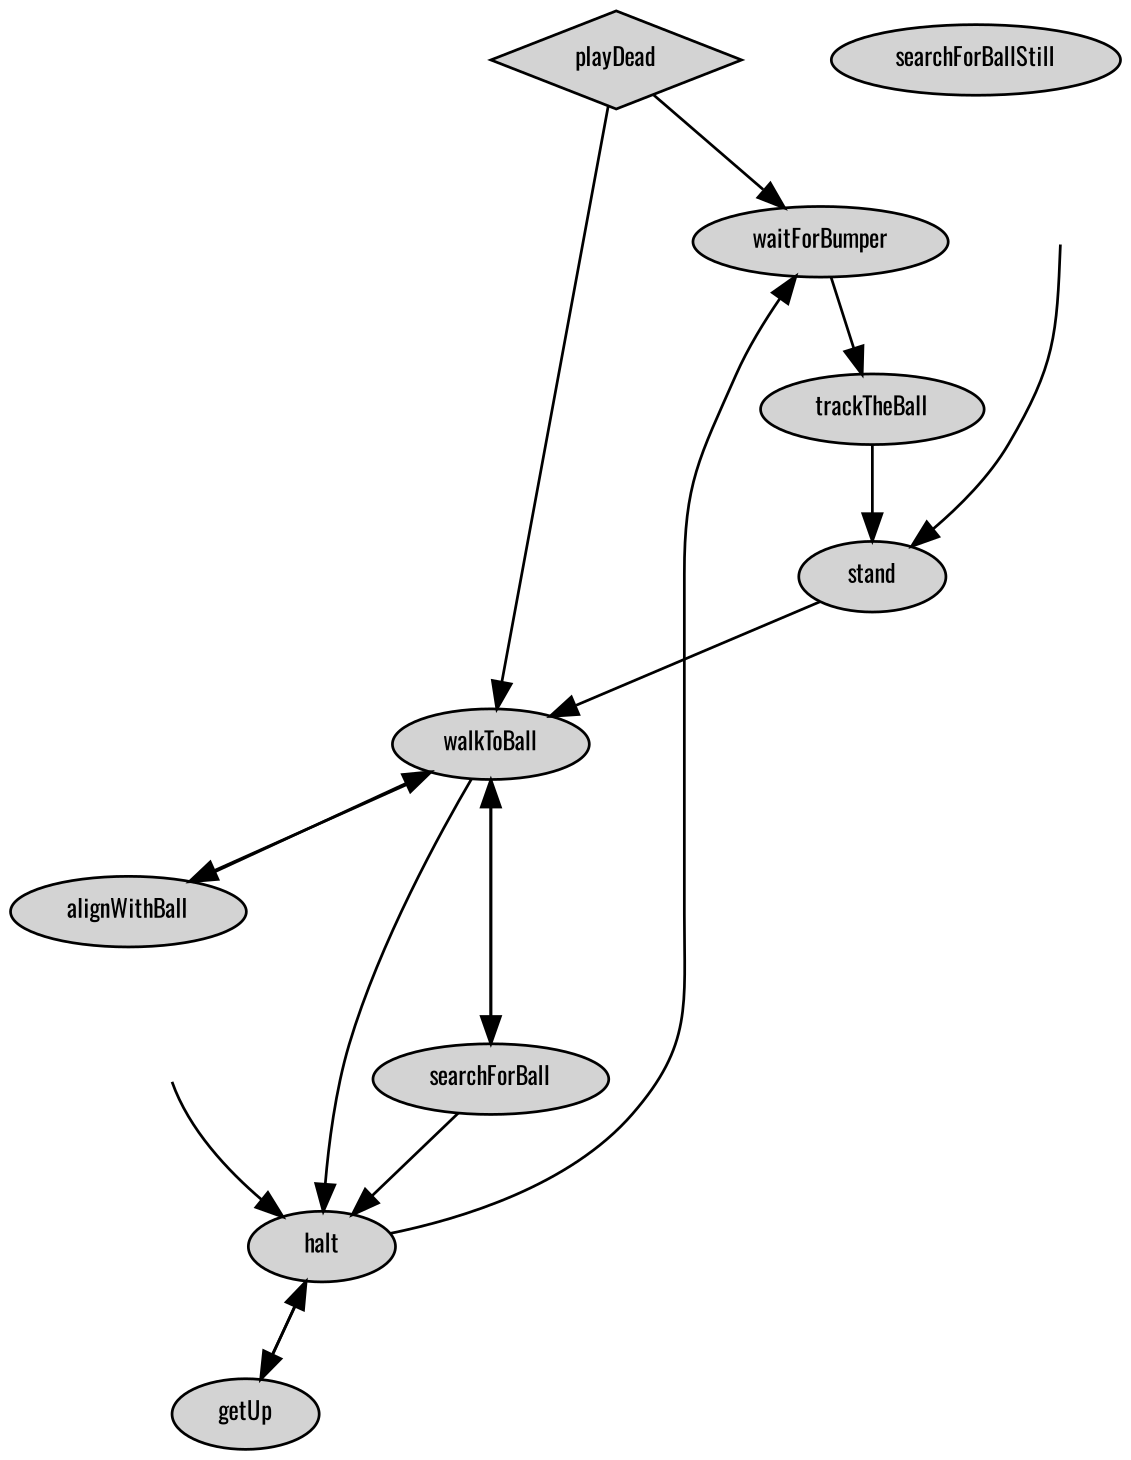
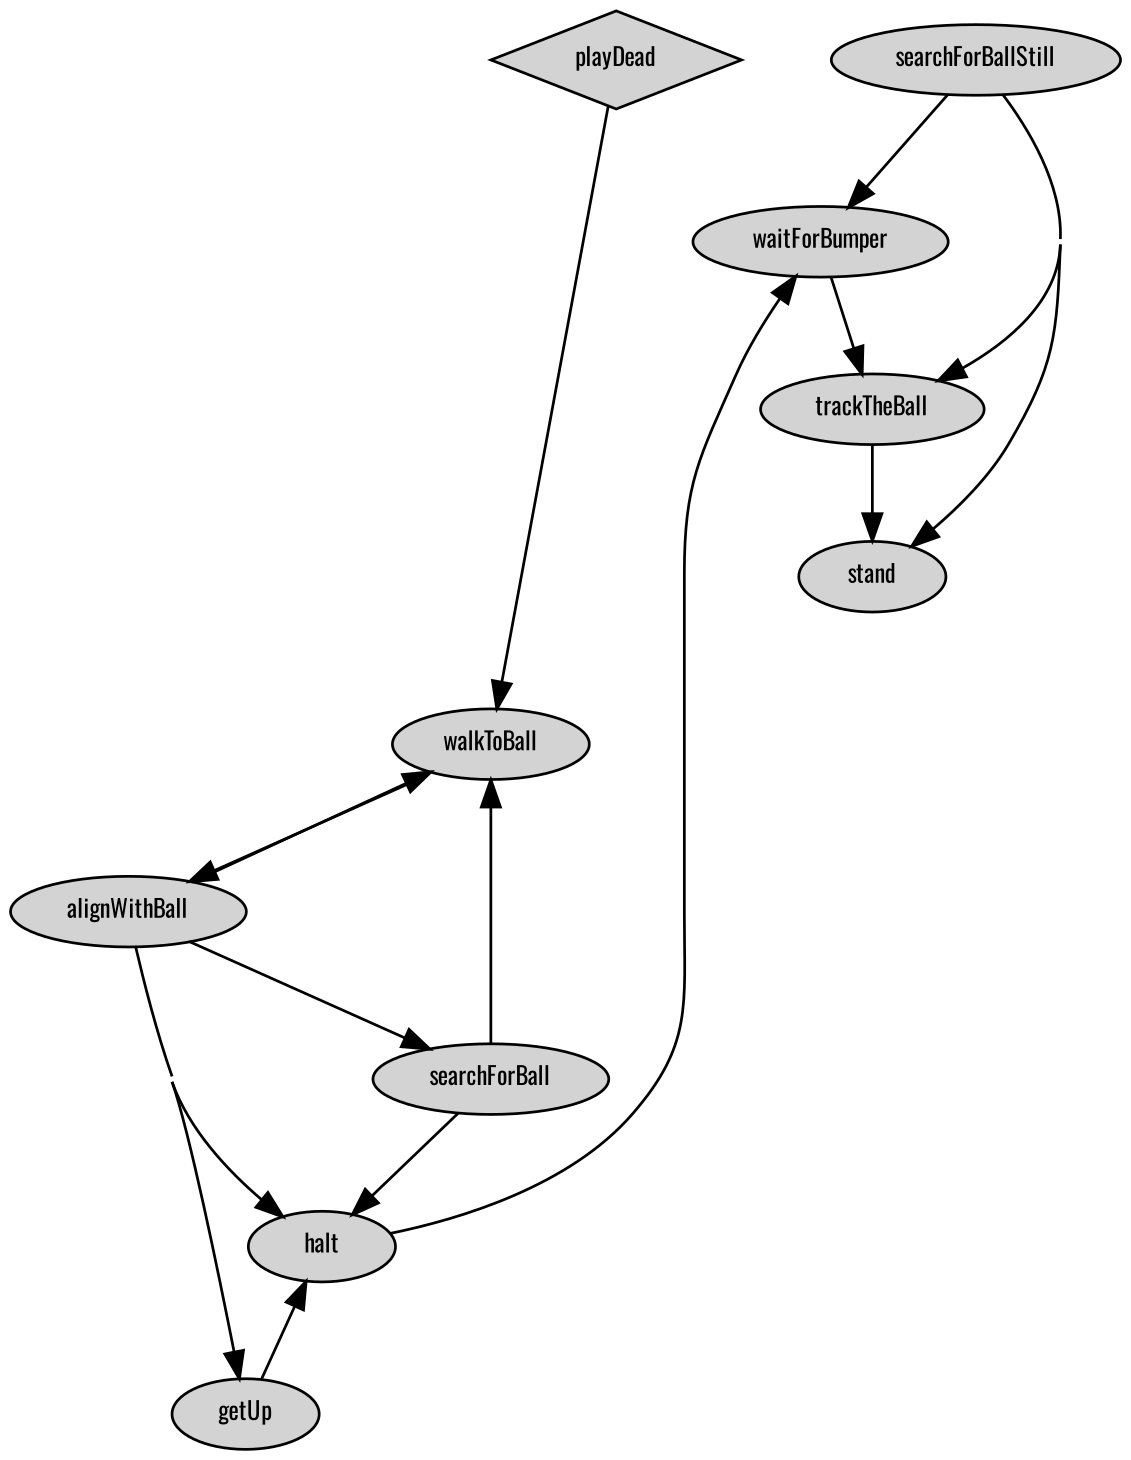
(708, 142) -> (907, 141)
none -> (1043, 162)
(704, 651) -> none
(491, 912) -> (297, 990)
(375, 973) -> none
(284, 1330) -> (152, 1012)
